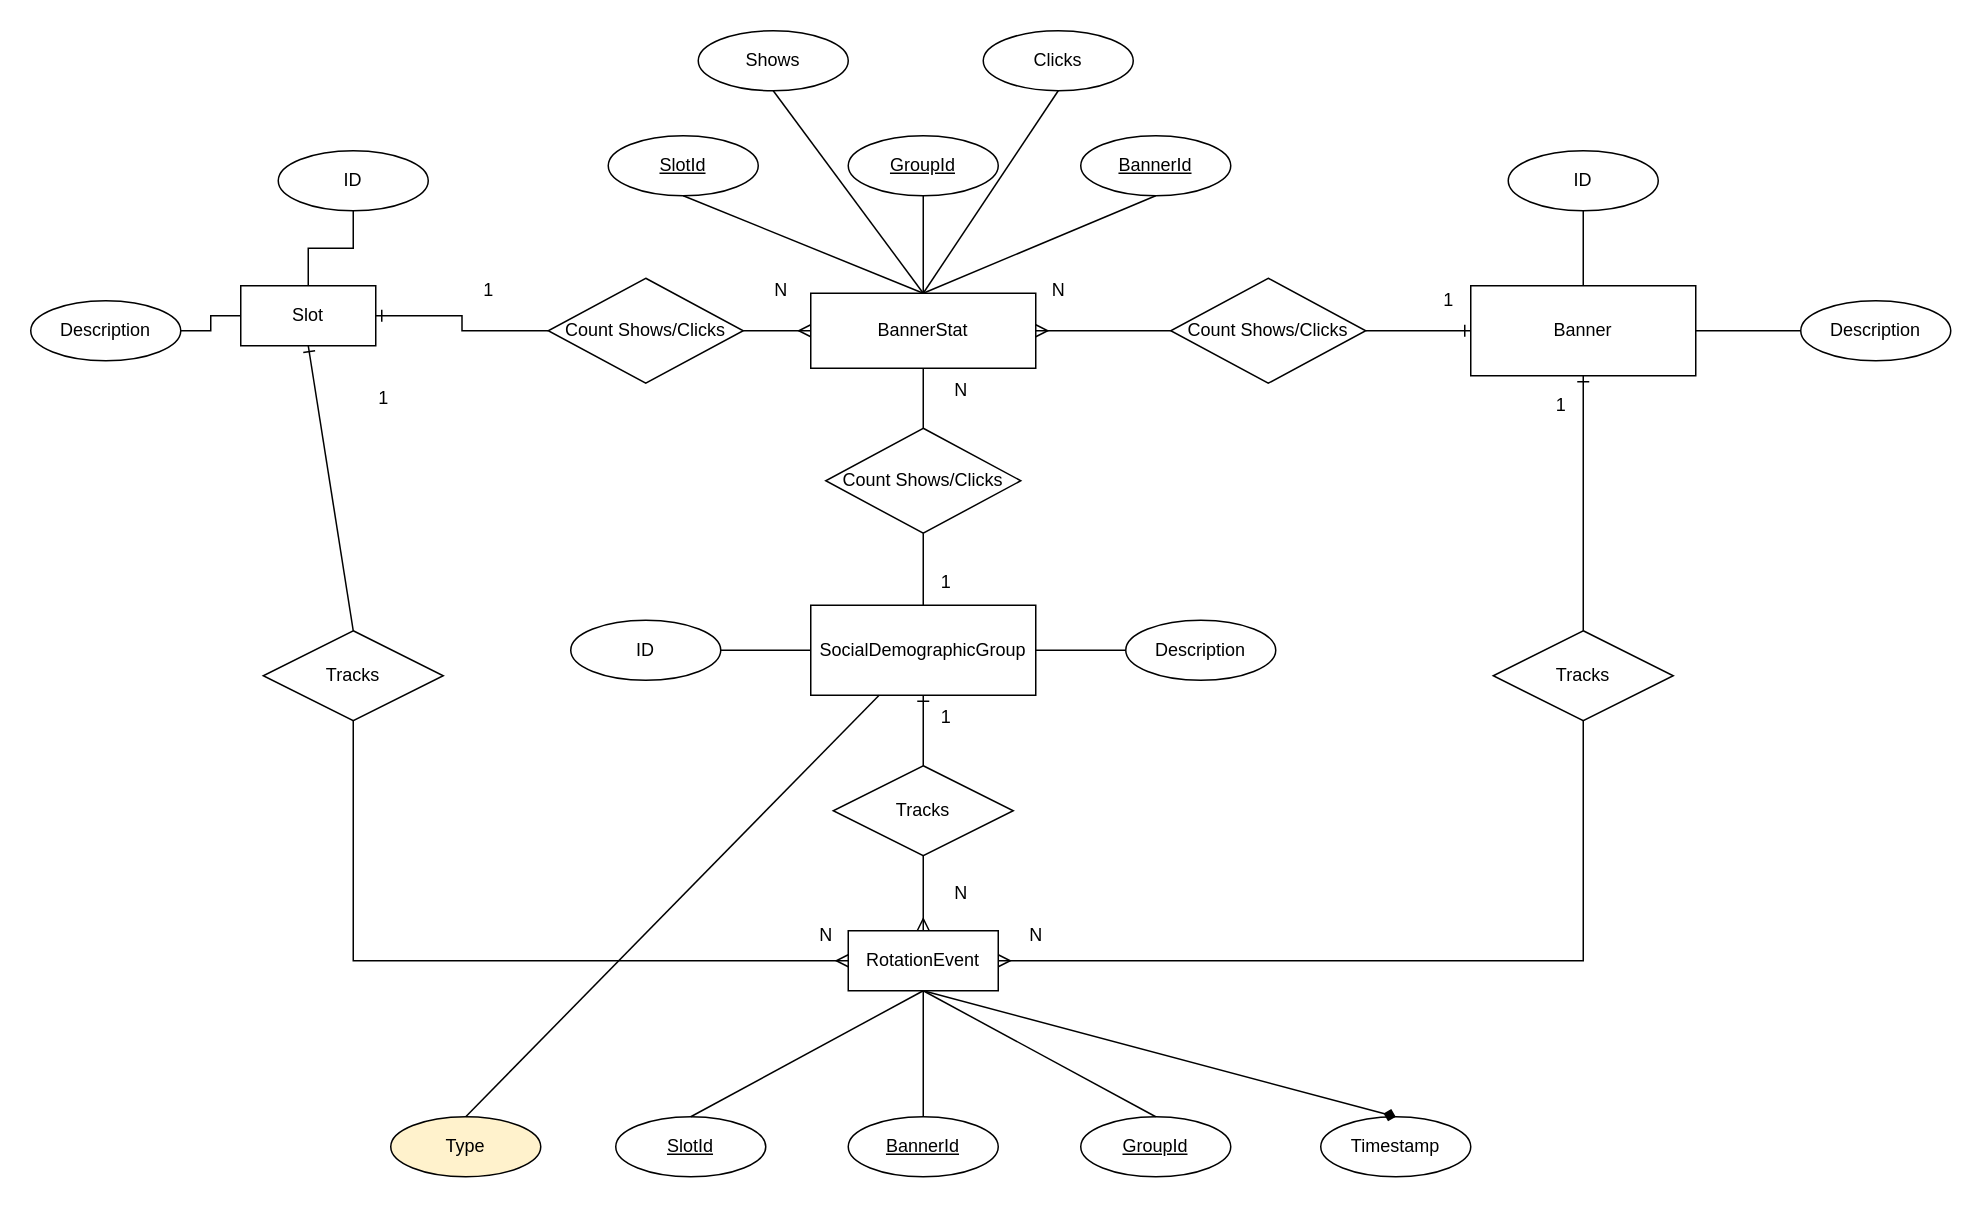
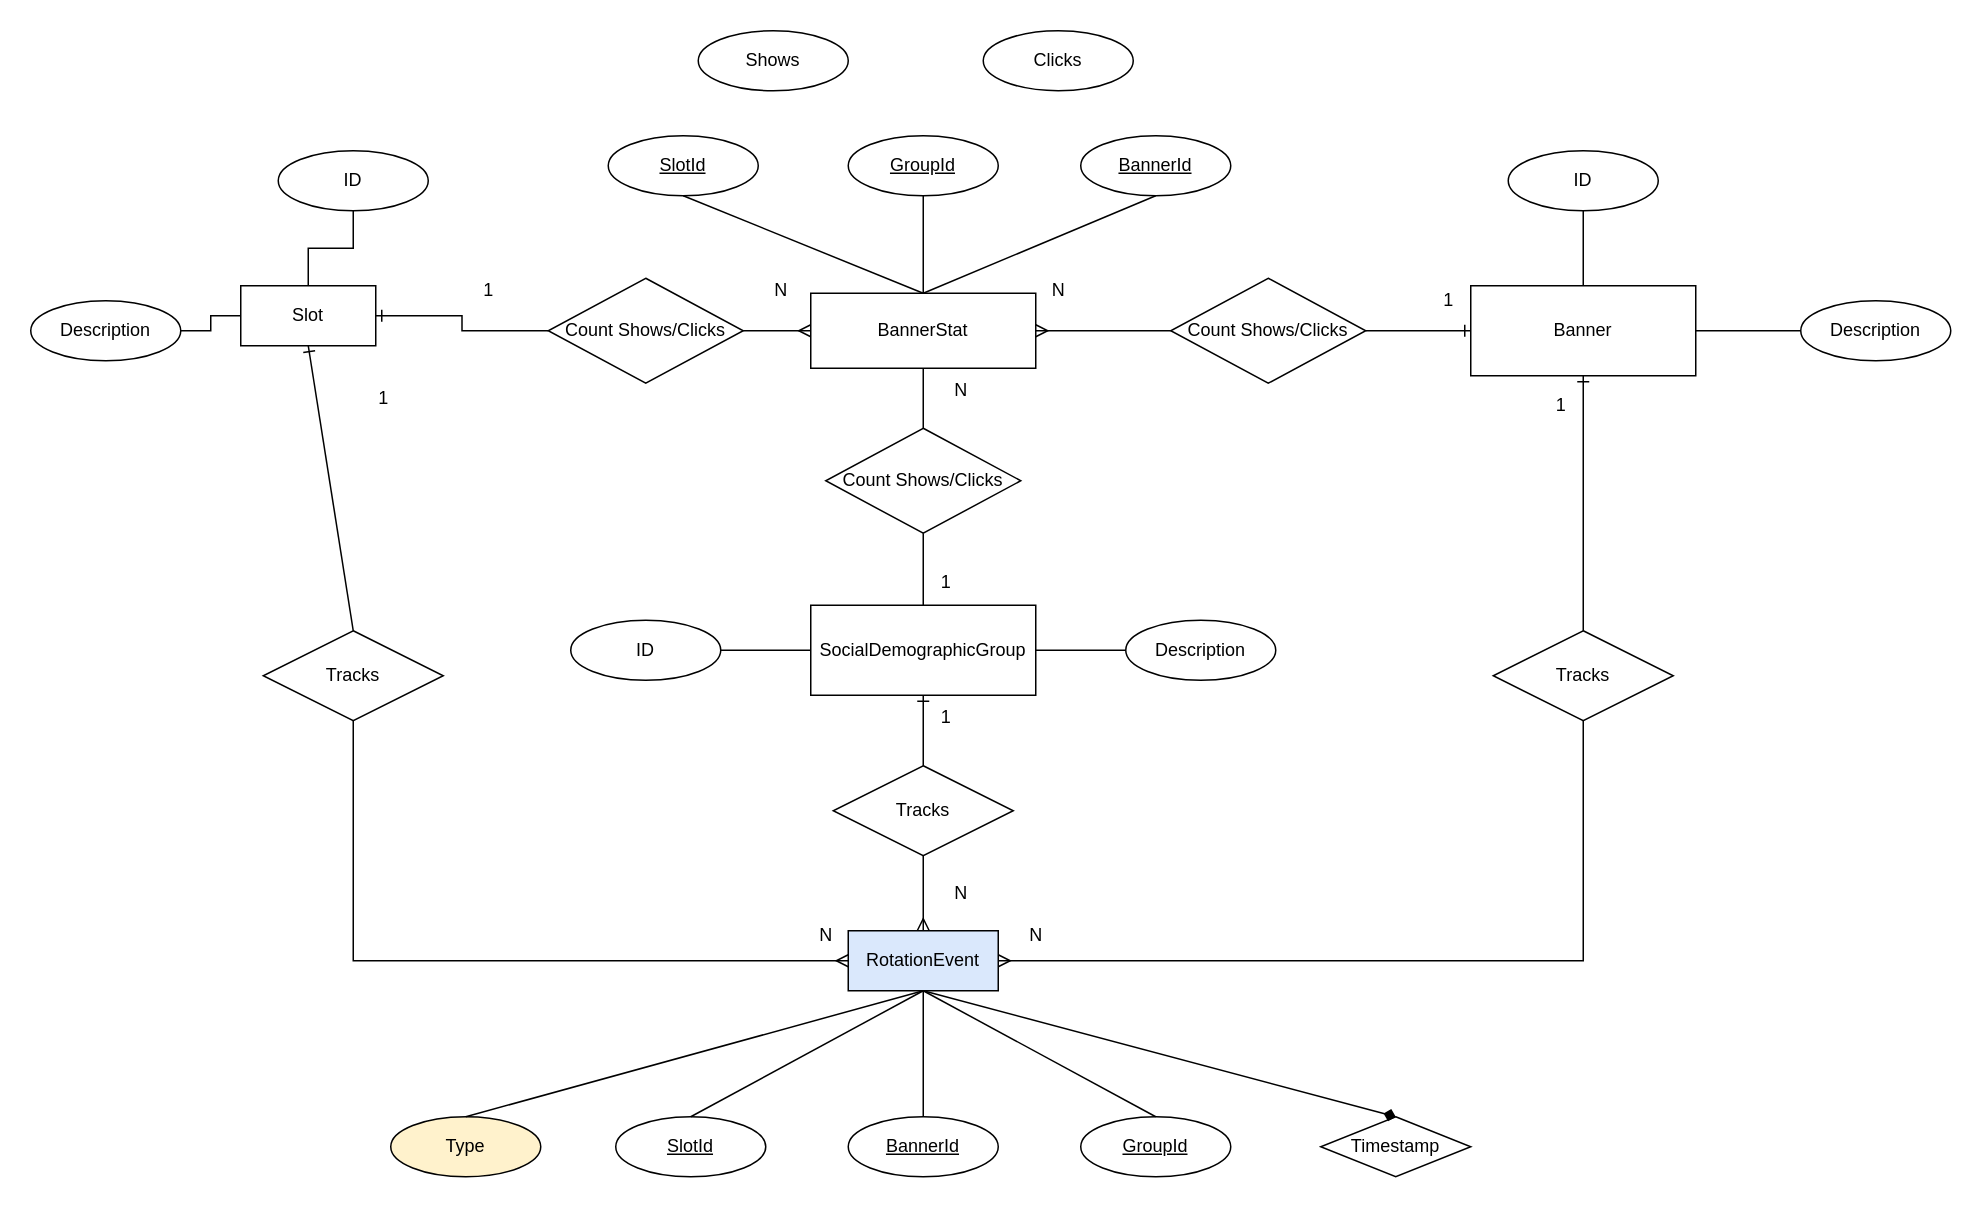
(847, 190) -> none
(992, 190) -> none
(672, 906) -> (690, 1055)
(923, 961) -> (923, 961)
(1396, 1147) -> (1396, 1147)
